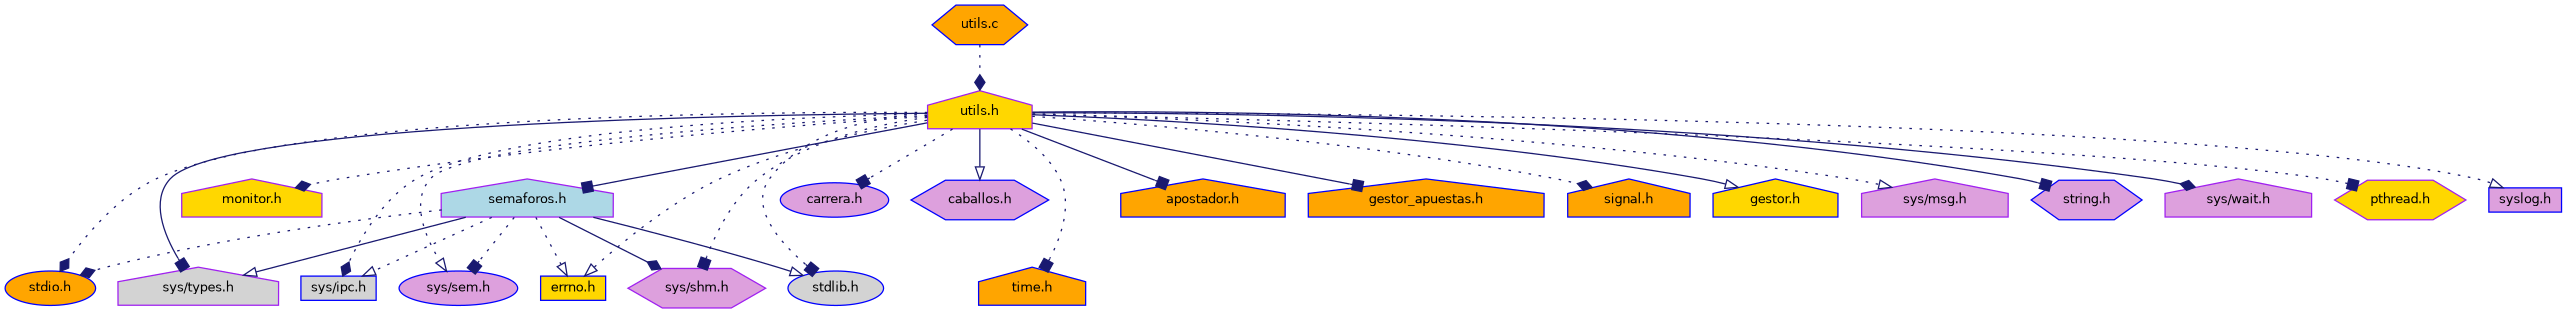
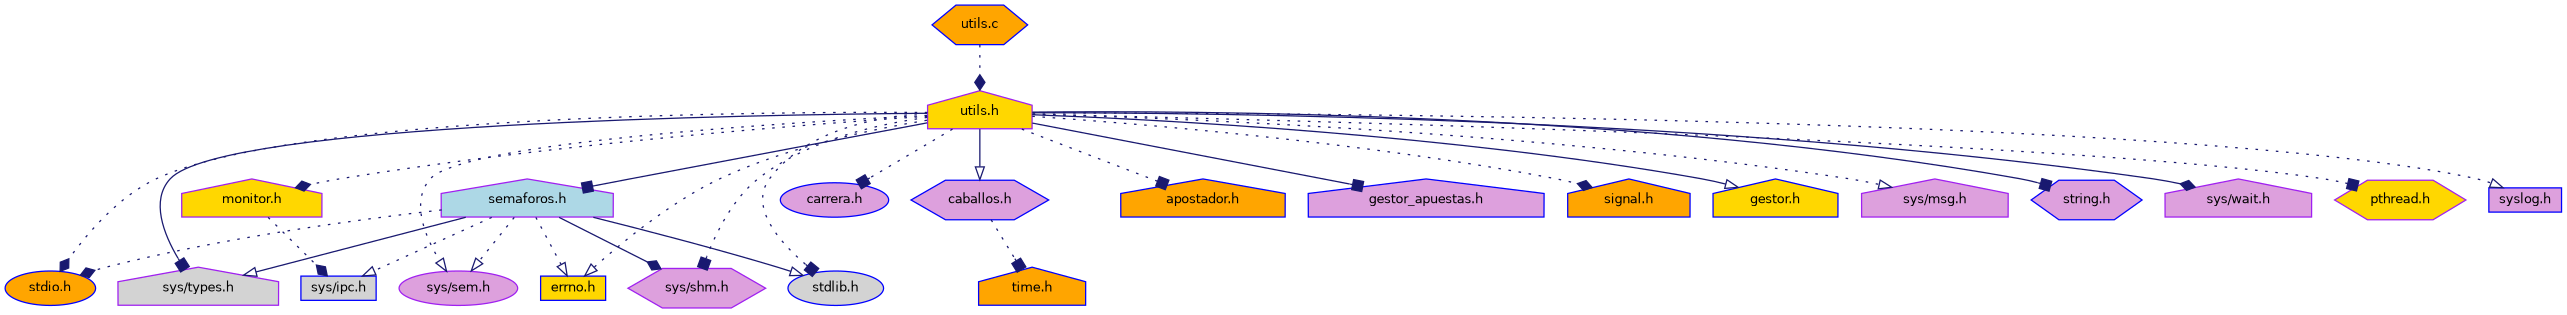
(615, 133) -> (292, 241)
(1088, 155) -> (1088, 155)
(1062, 184) -> (1003, 239)
(1426, 200) -> (1426, 200)
(497, 239) -> (497, 239)
(458, 288) -> (458, 288)
